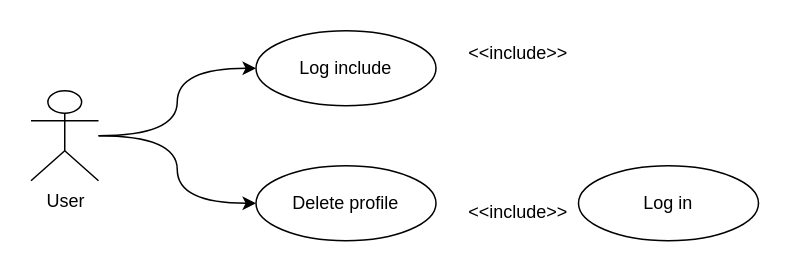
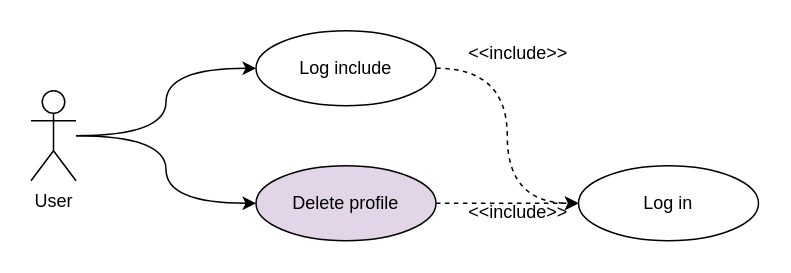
none -> (506, 122)
(65, 136) -> (53, 136)
(346, 203) -> (346, 203)
none -> (494, 203)
